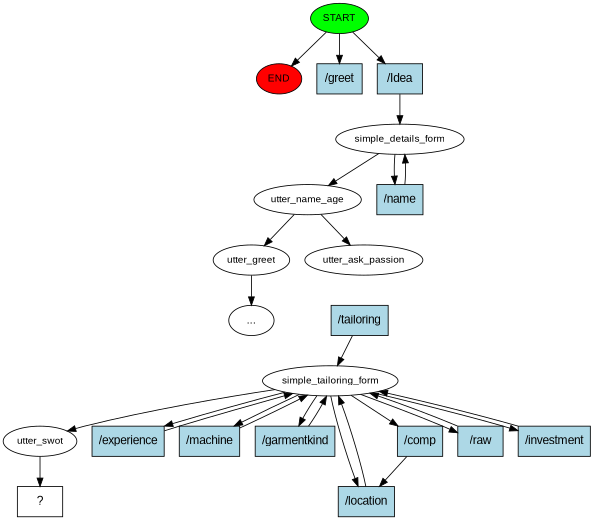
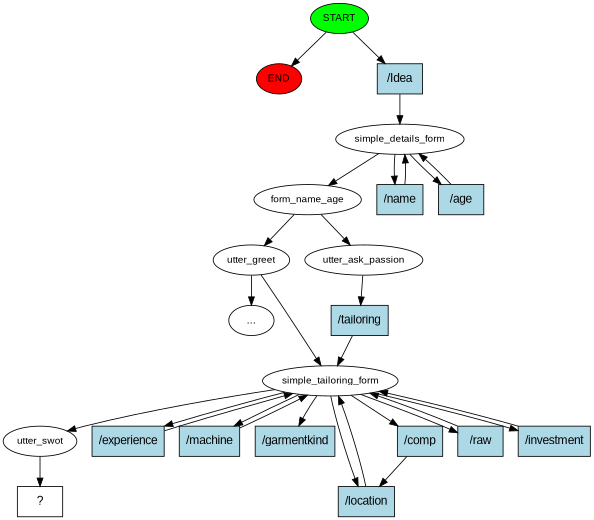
(340, 79) -> none
(308, 200) -> (308, 200)
none -> (461, 200)
none -> (362, 286)
(316, 415) -> (289, 316)
